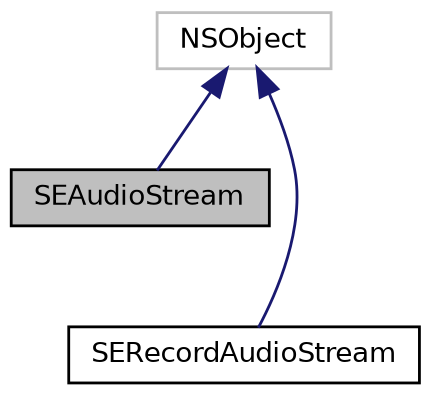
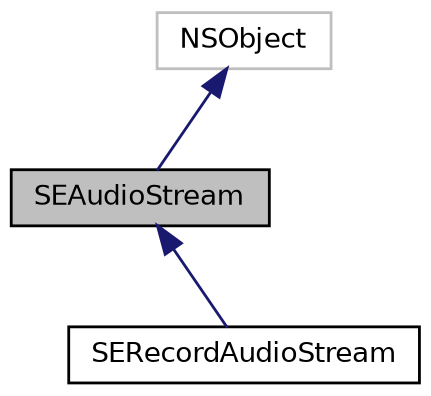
(296, 212) -> (201, 289)
